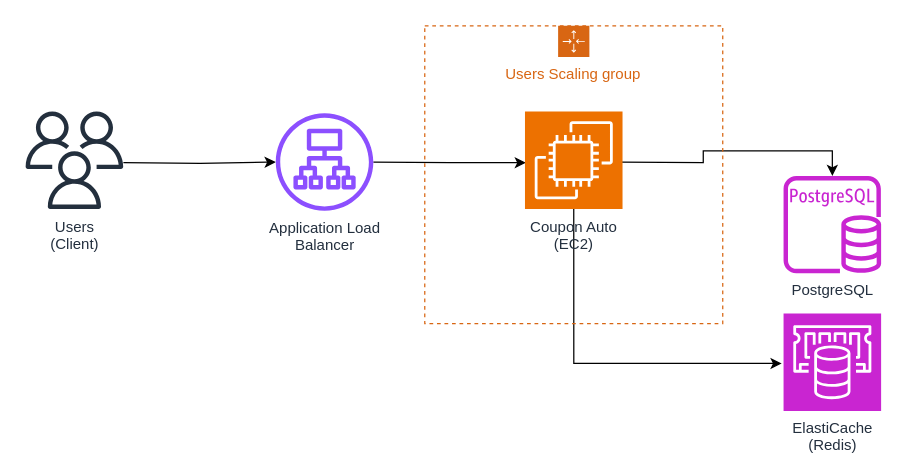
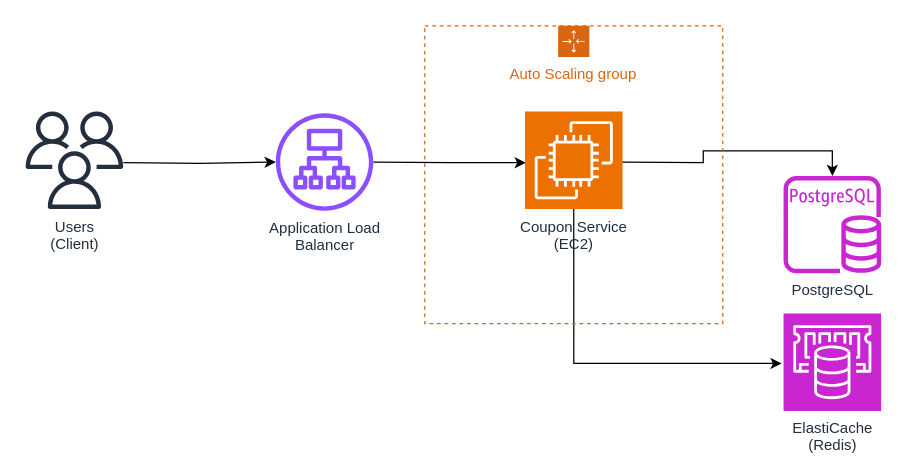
(573, 75) -> (573, 75)
(574, 236) -> (574, 236)
